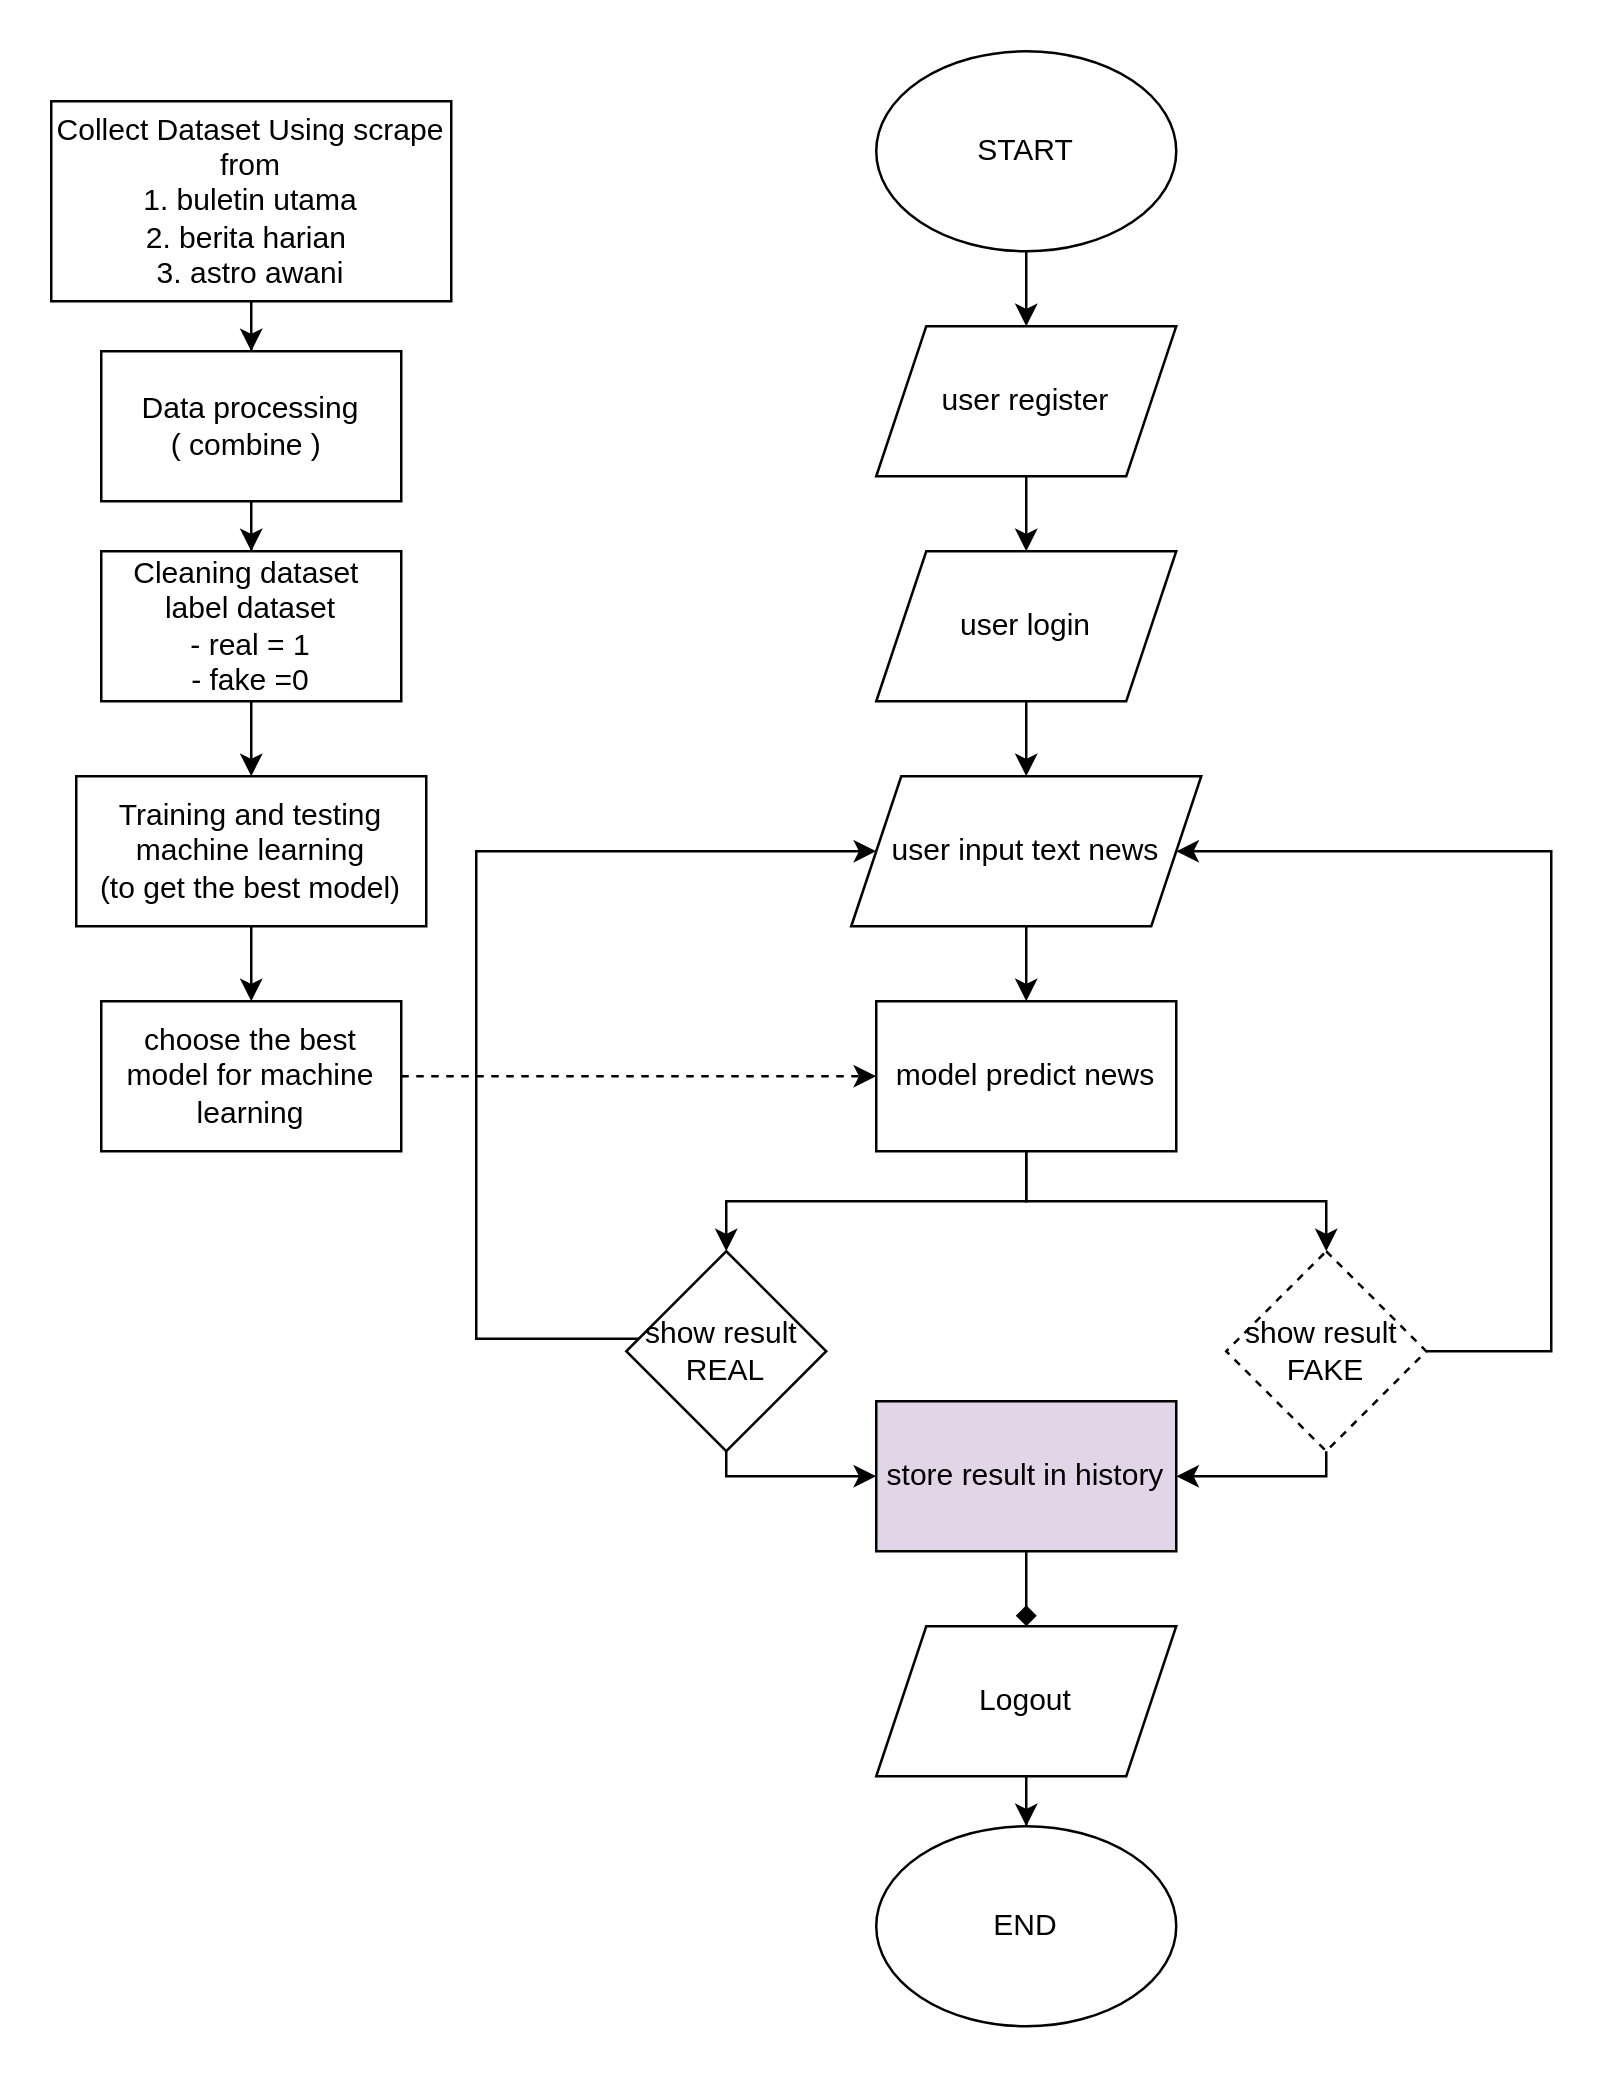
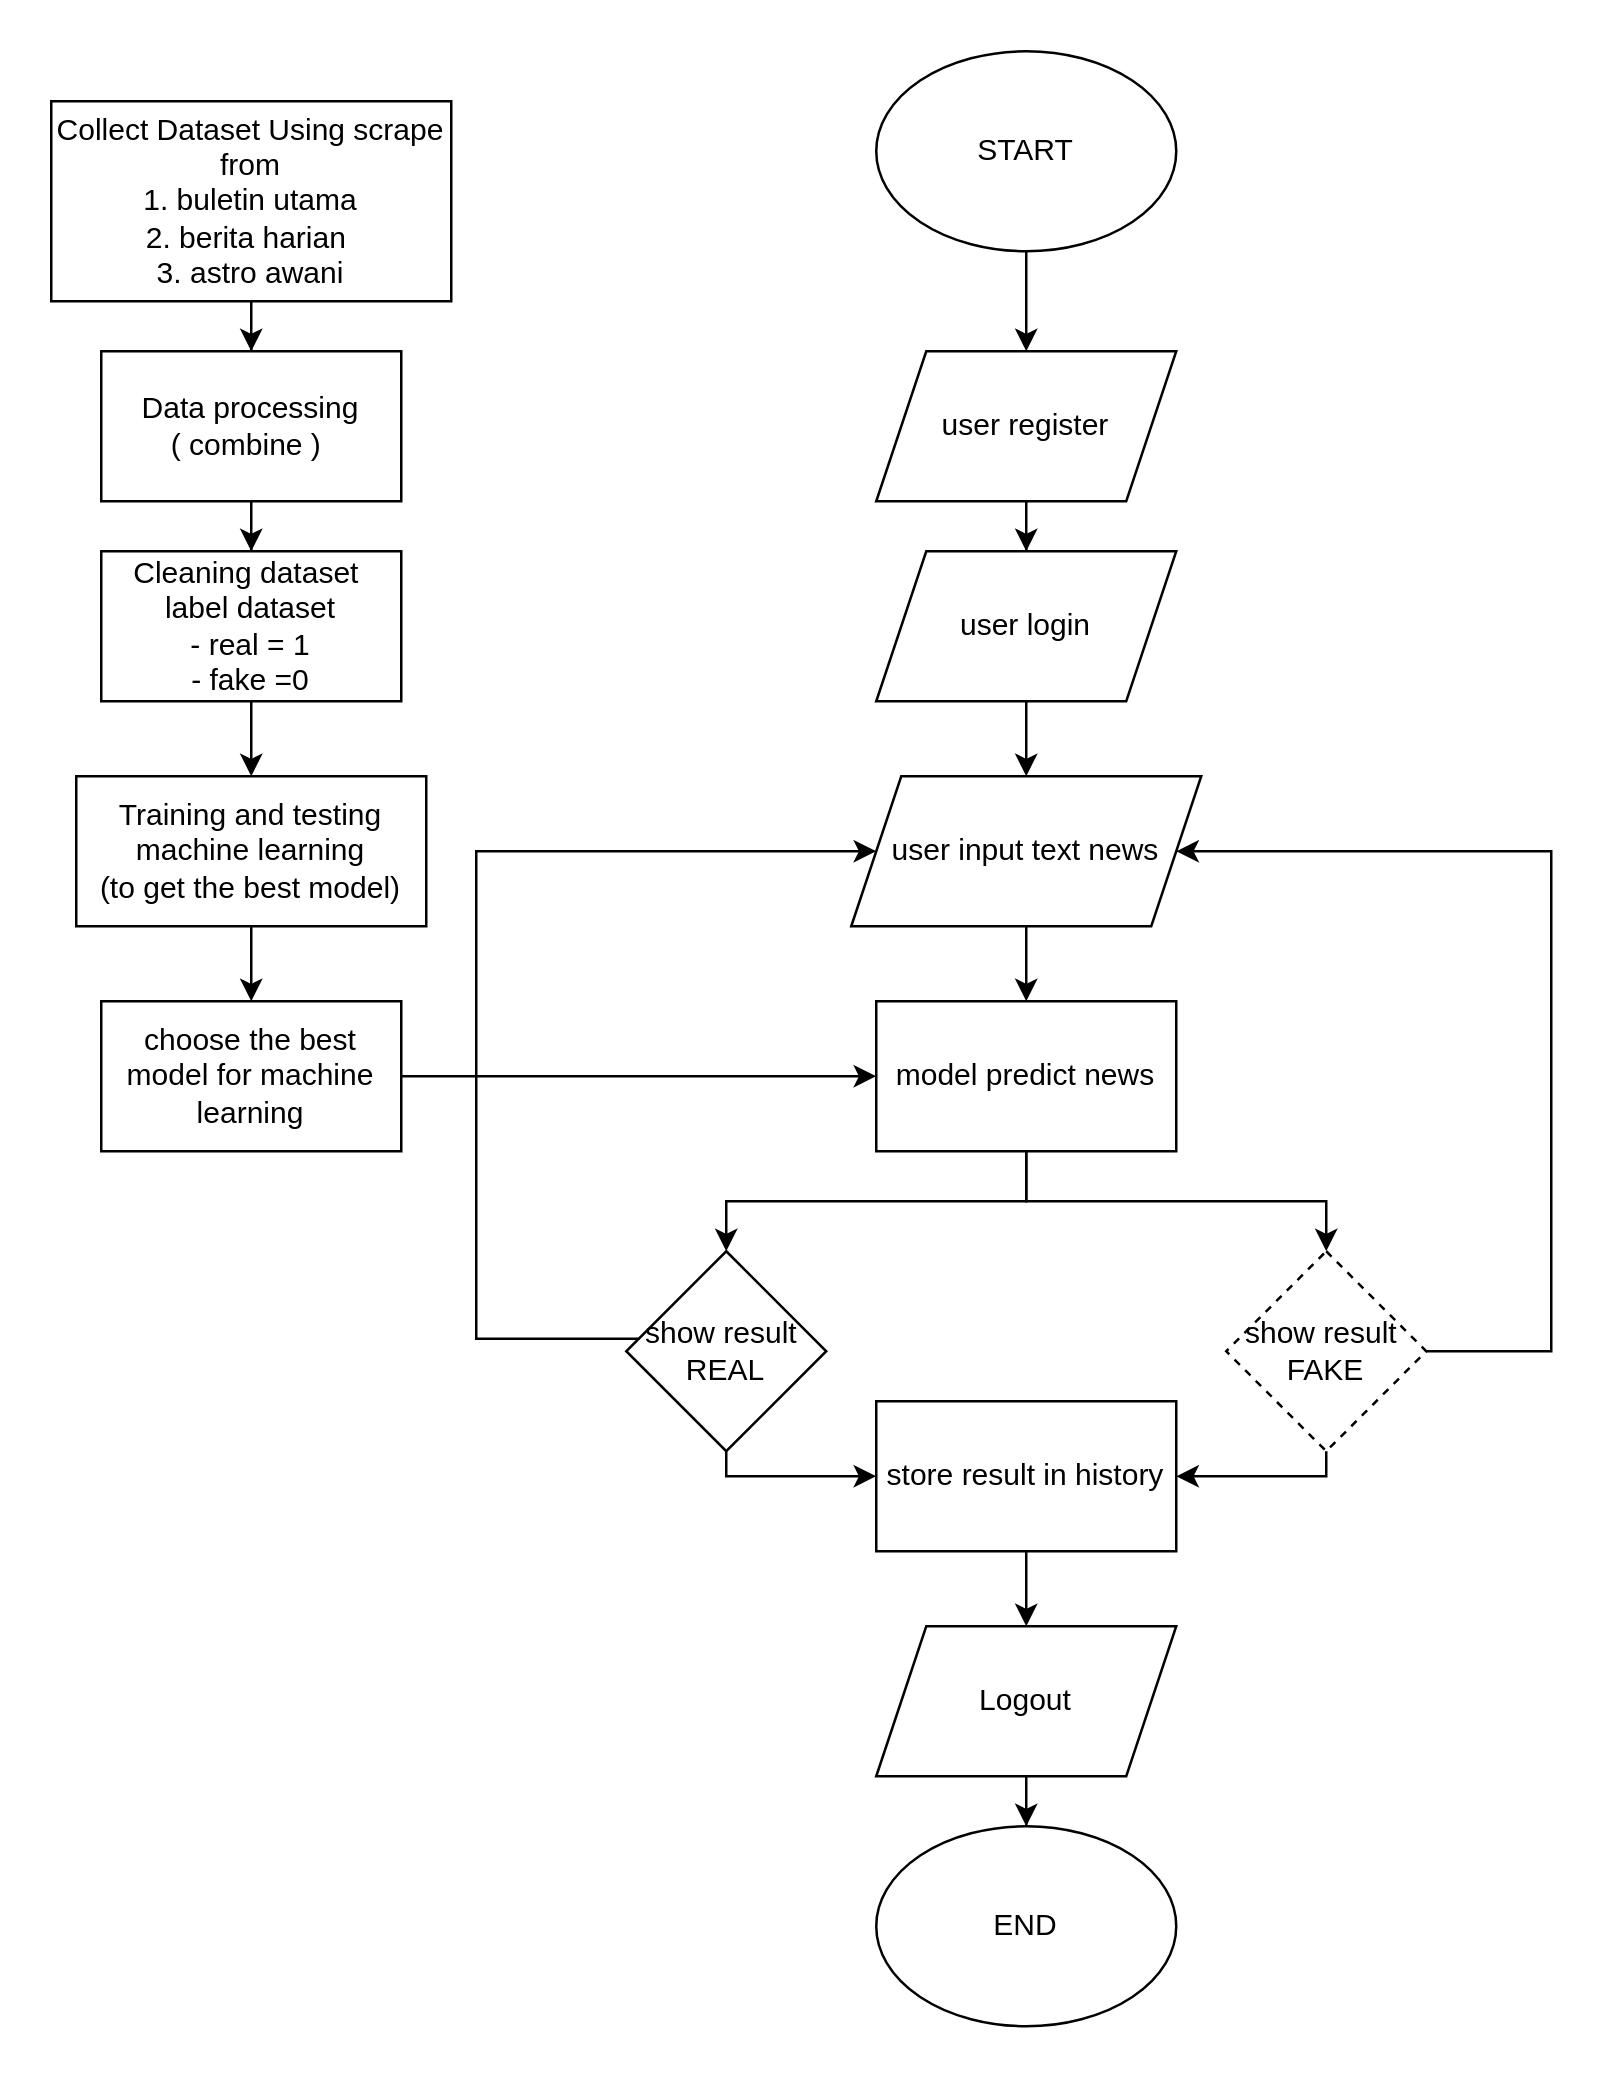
(1026, 401) -> (1026, 426)
(667, 1076) -> (667, 1076)
(1026, 1476) -> (1026, 1476)
(1026, 1606) -> (1026, 1607)
